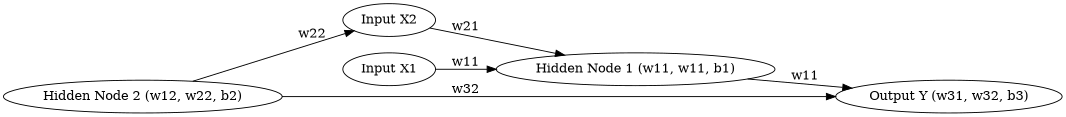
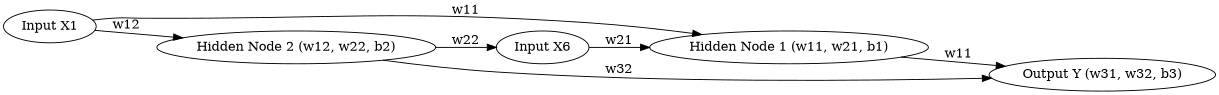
(389, 20) -> (543, 47)
none -> (134, 34)
(636, 69) -> (789, 47)
